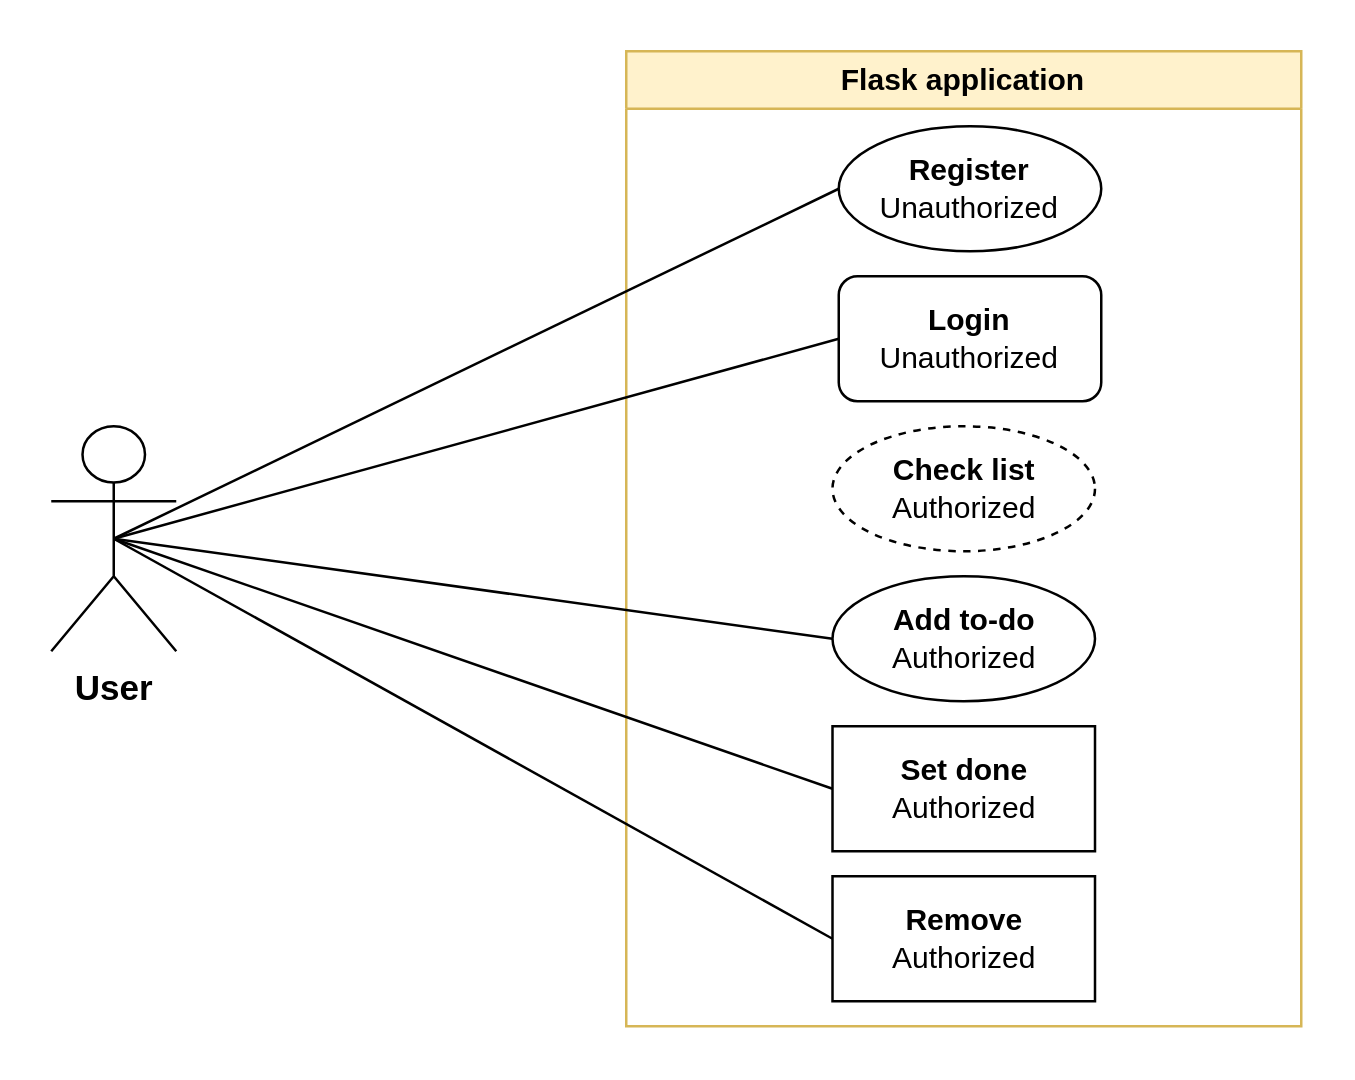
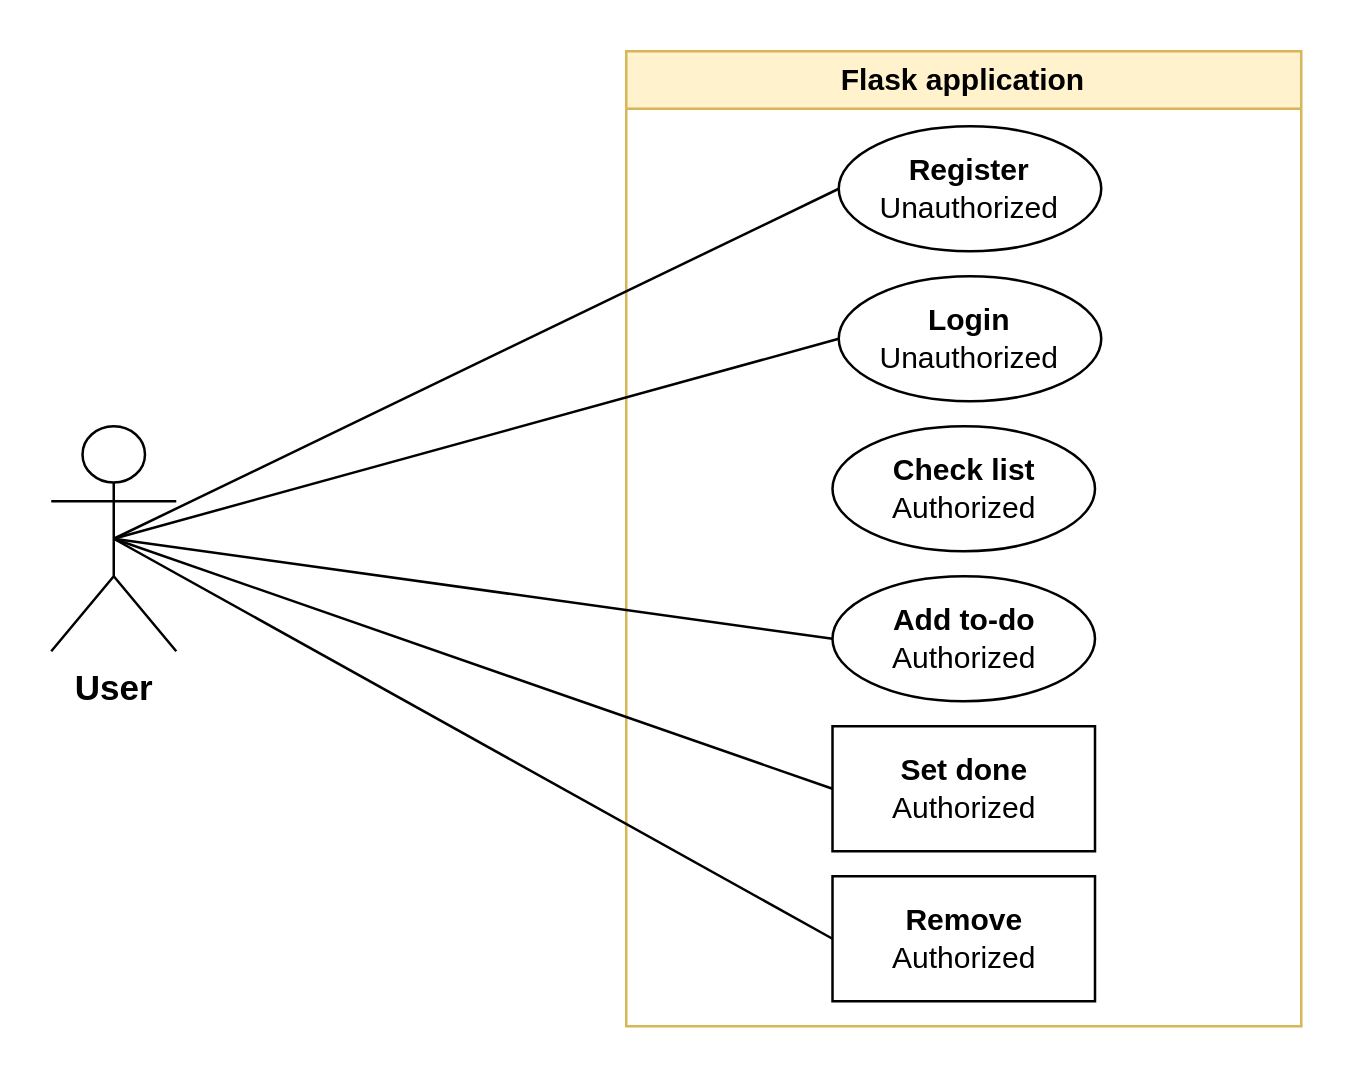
(970, 339) -> (970, 339)
(964, 489) -> (964, 489)
